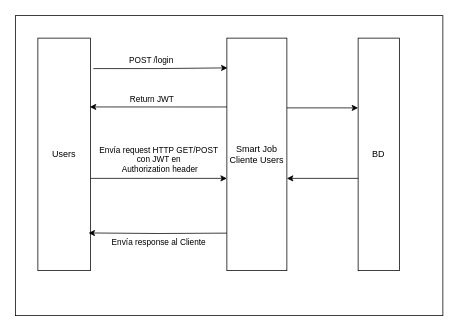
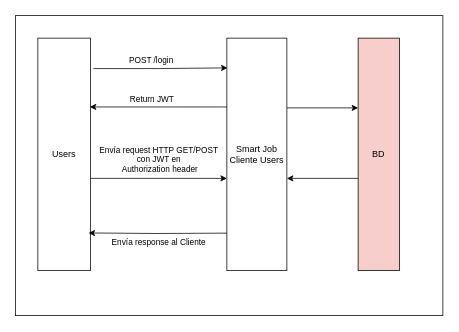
(379, 154) -> (379, 154)
